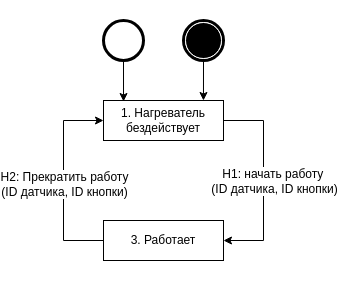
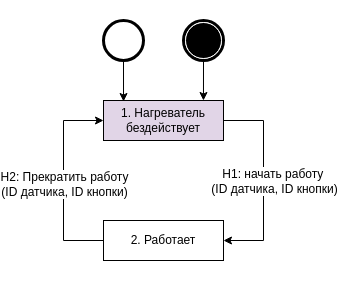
(164, 121) -> (164, 121)
(164, 241) -> (164, 241)
